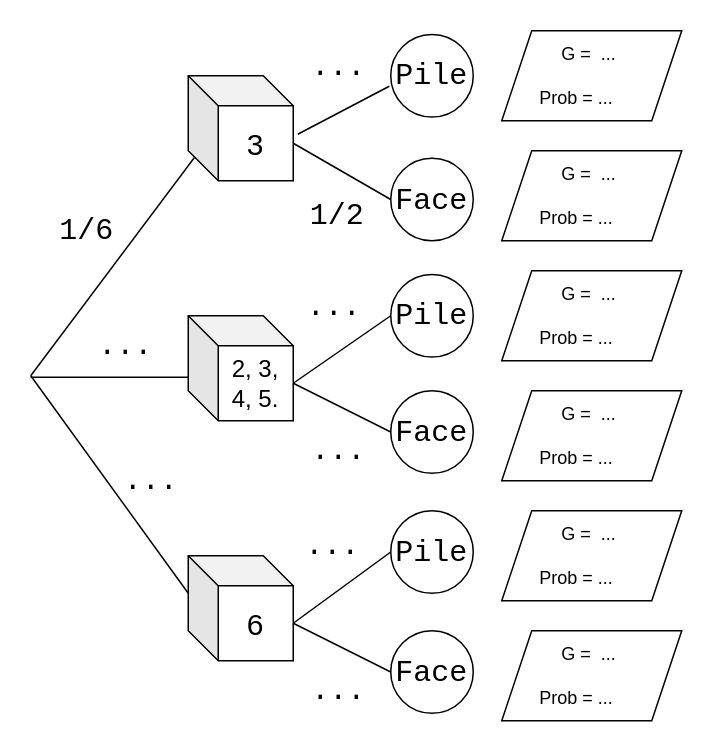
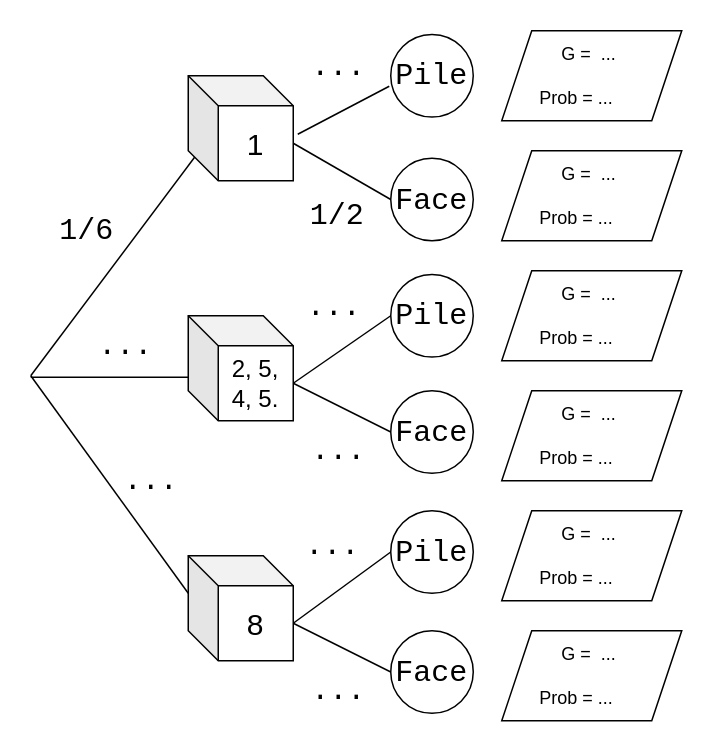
(256, 143) -> (256, 143)
(256, 383) -> (256, 383)
(256, 623) -> (256, 623)
